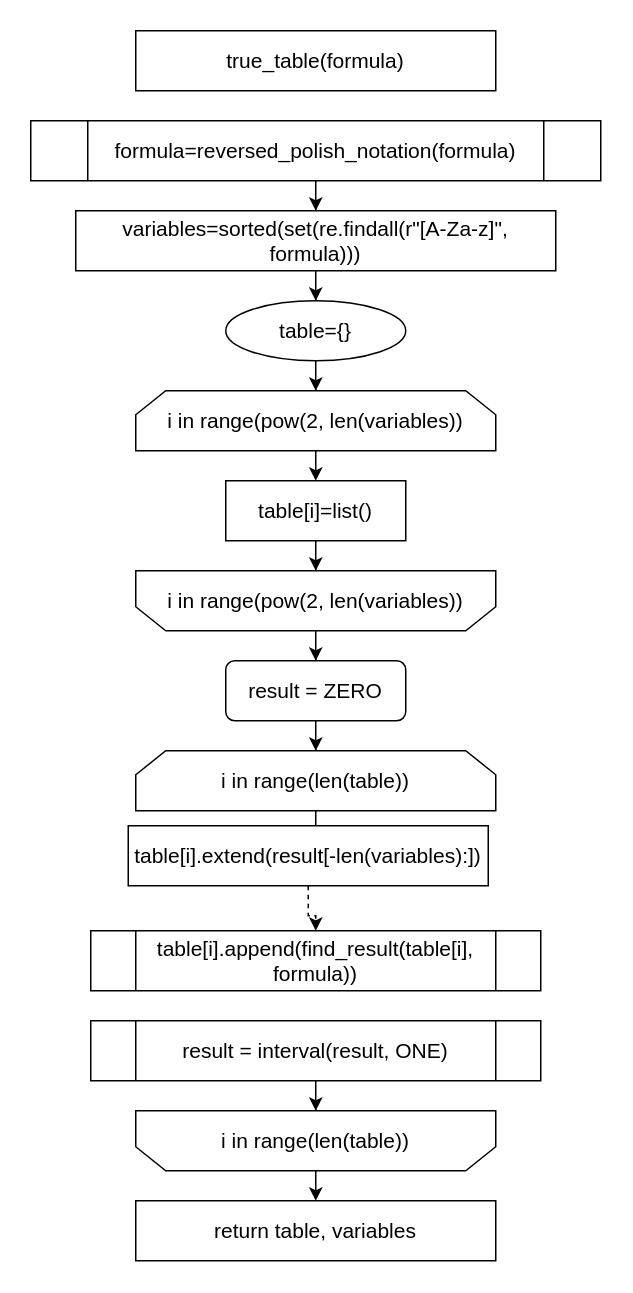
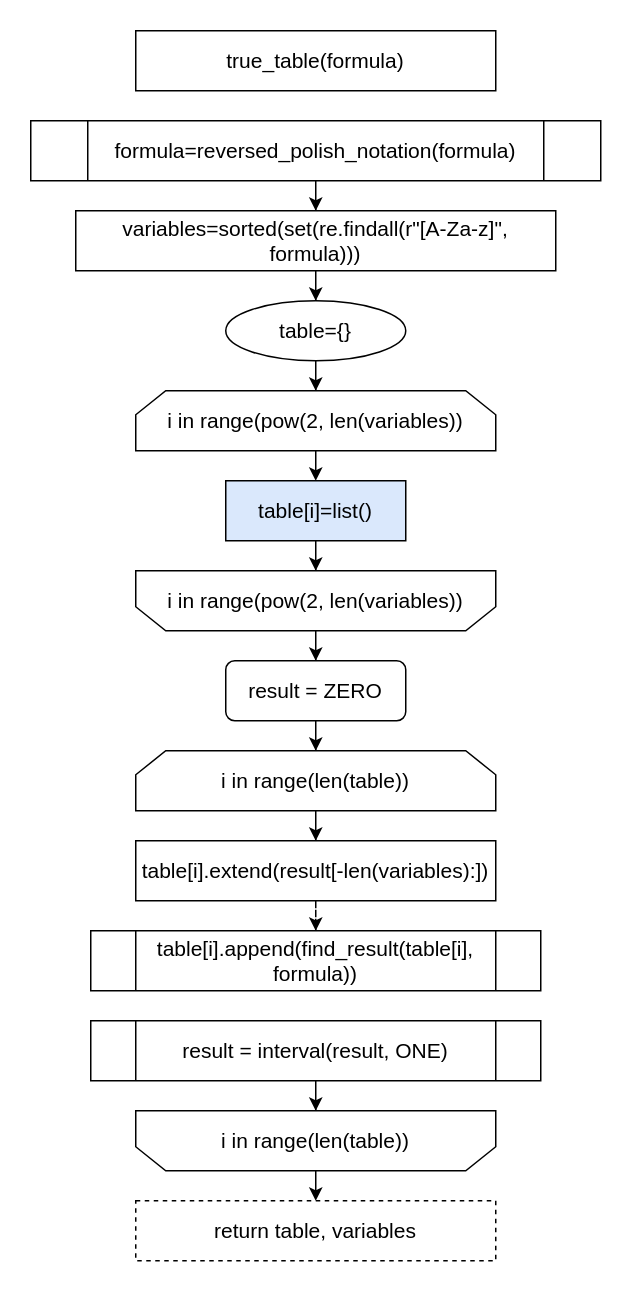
(316, 511) -> (316, 511)
(308, 856) -> (316, 871)
(316, 1231) -> (316, 1231)
